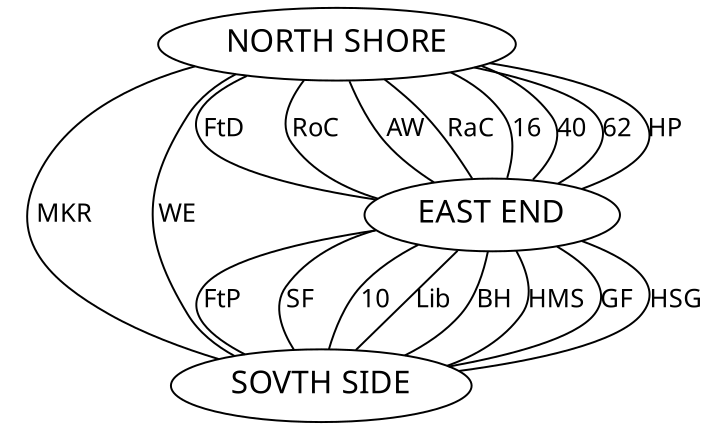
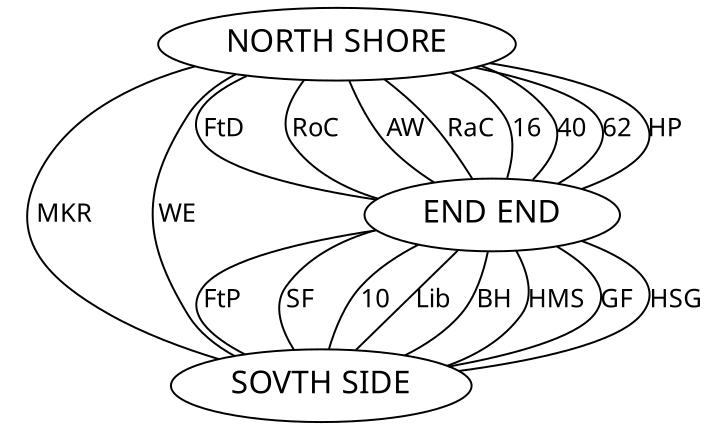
(492, 215) -> (492, 215)
